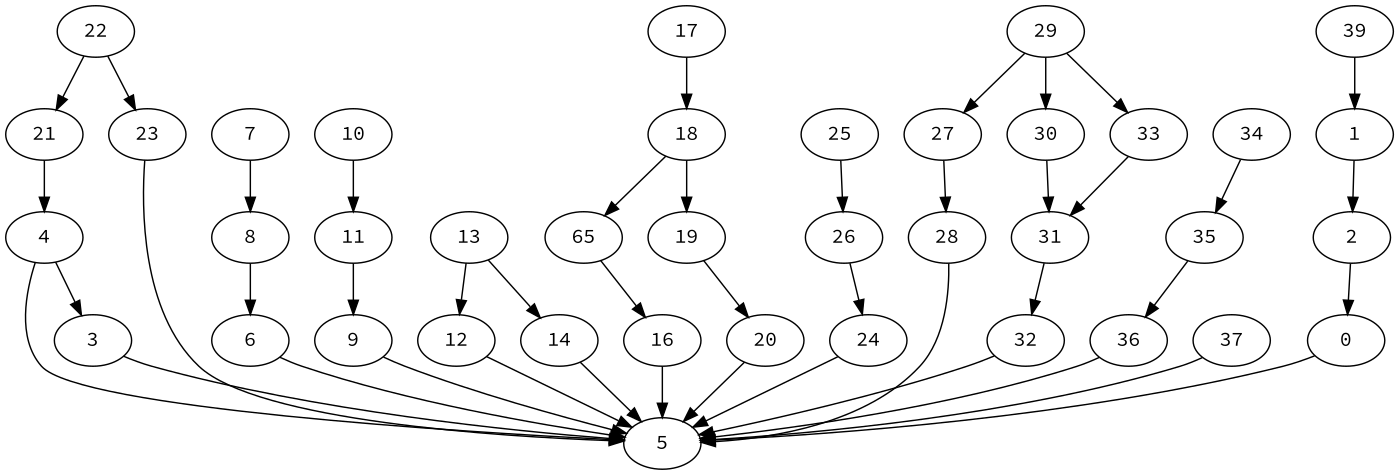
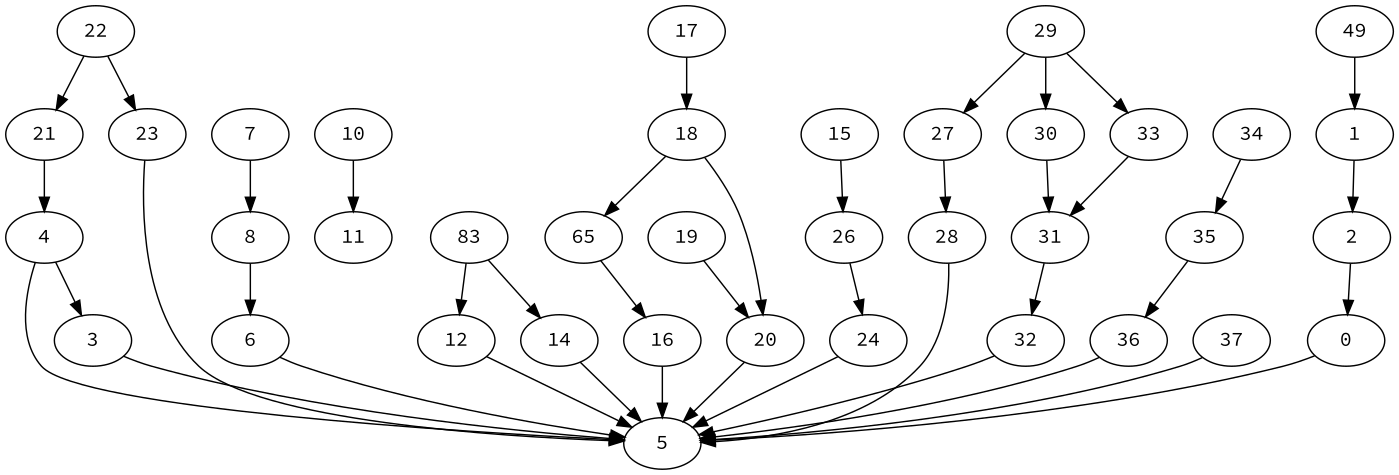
(1355, 31) -> (1355, 31)
(840, 134) -> (840, 134)
(687, 179) -> (743, 225)
(469, 237) -> (469, 237)
(353, 340) -> none
